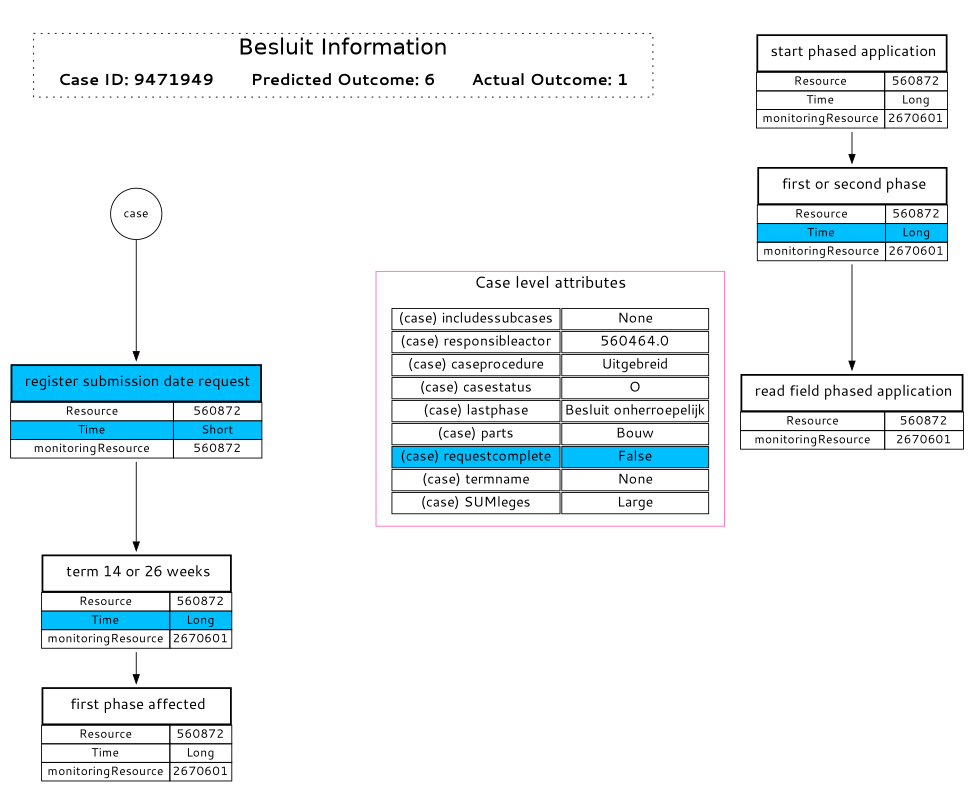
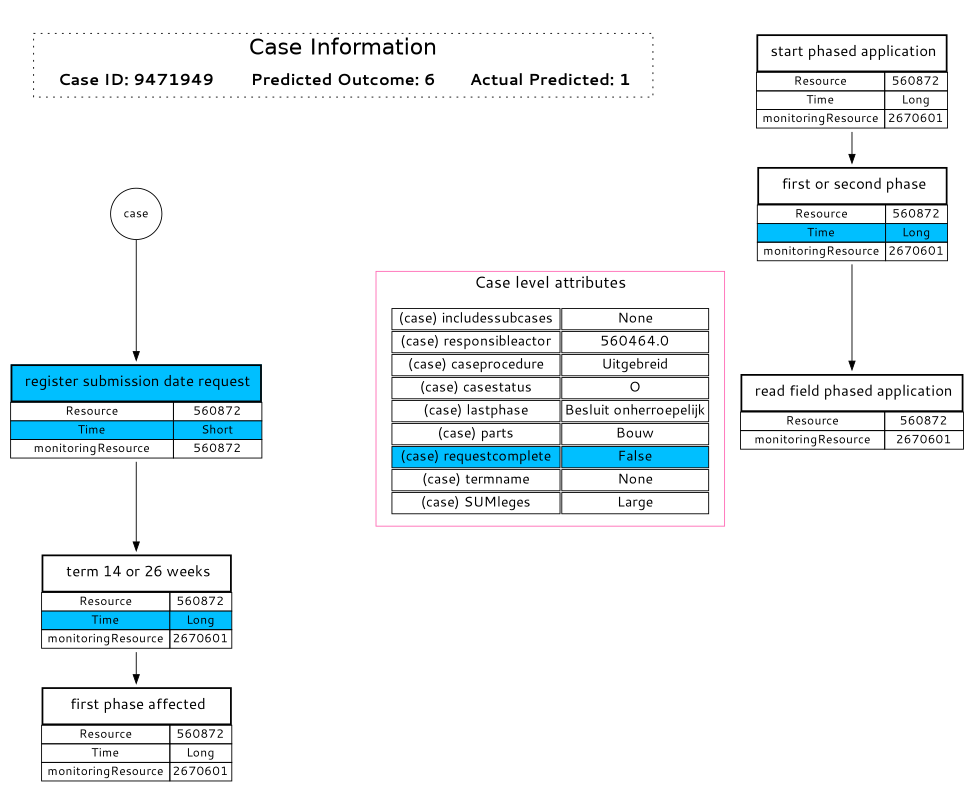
(343, 49) -> (343, 49)
(550, 81) -> (550, 81)
